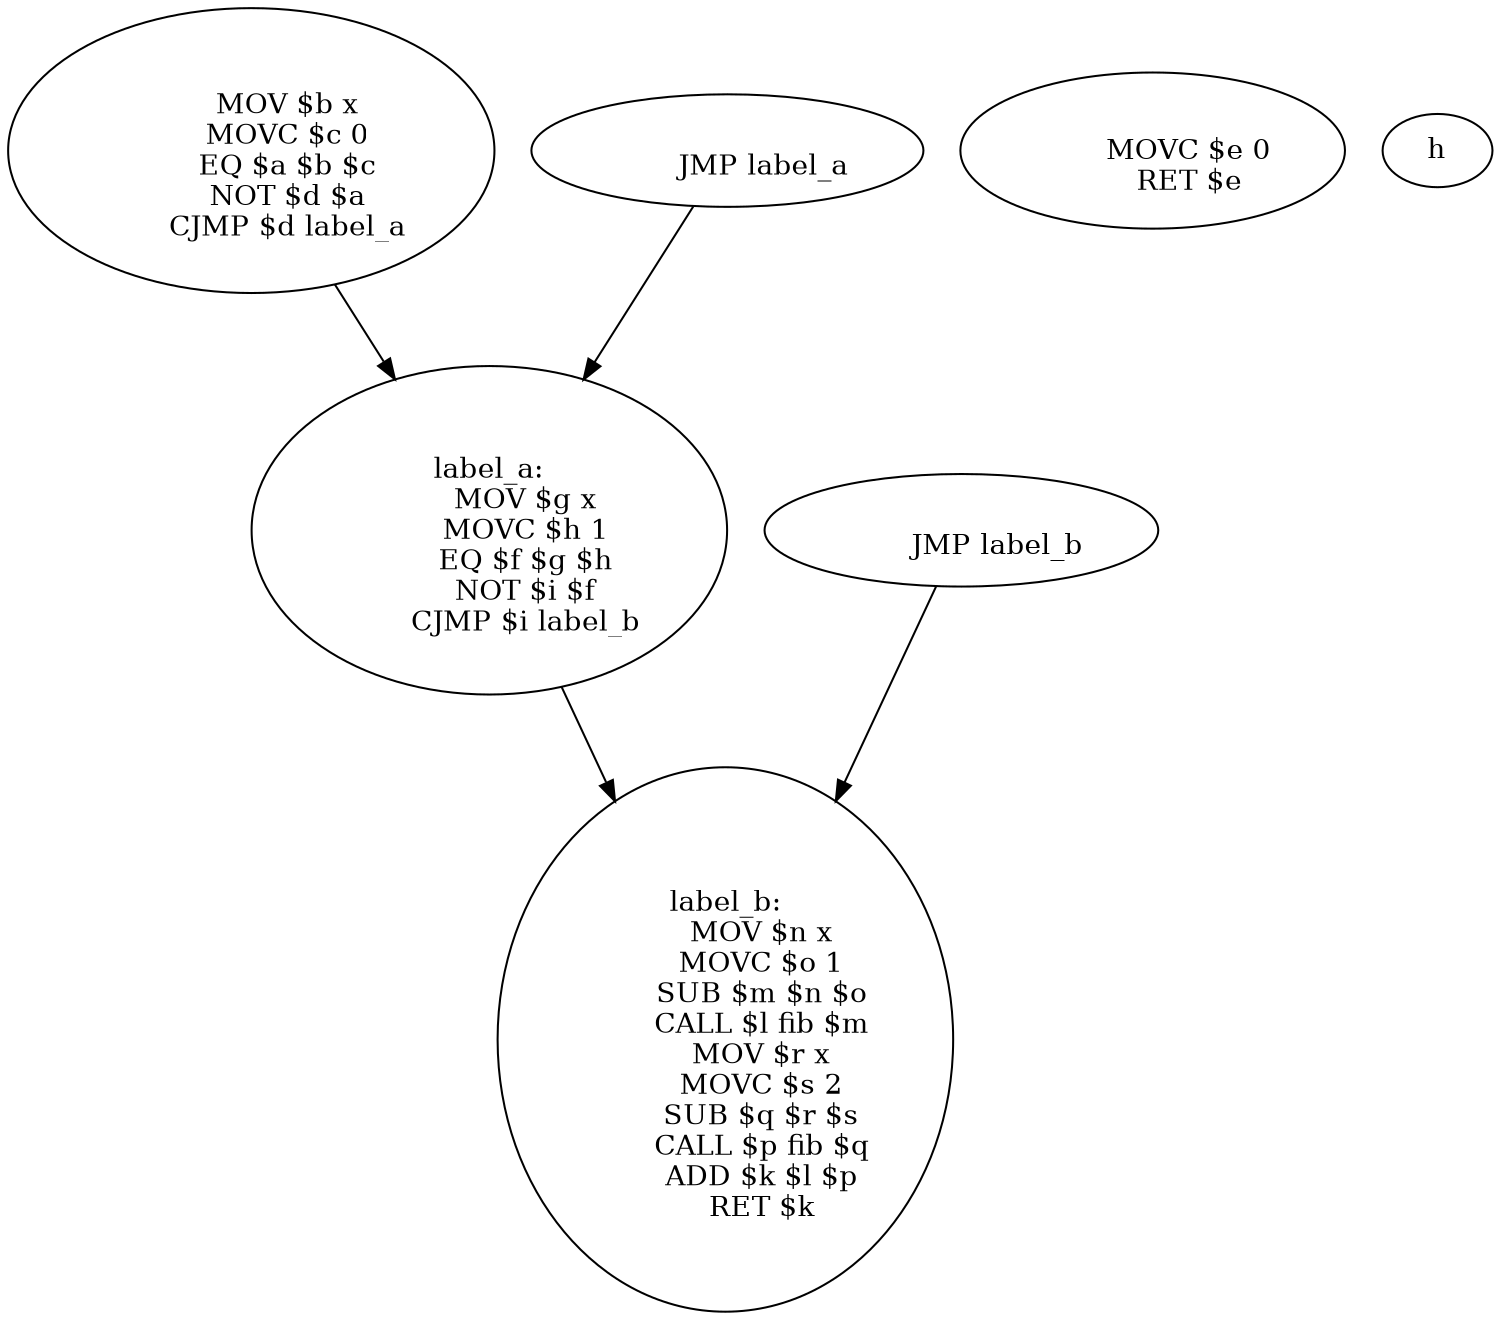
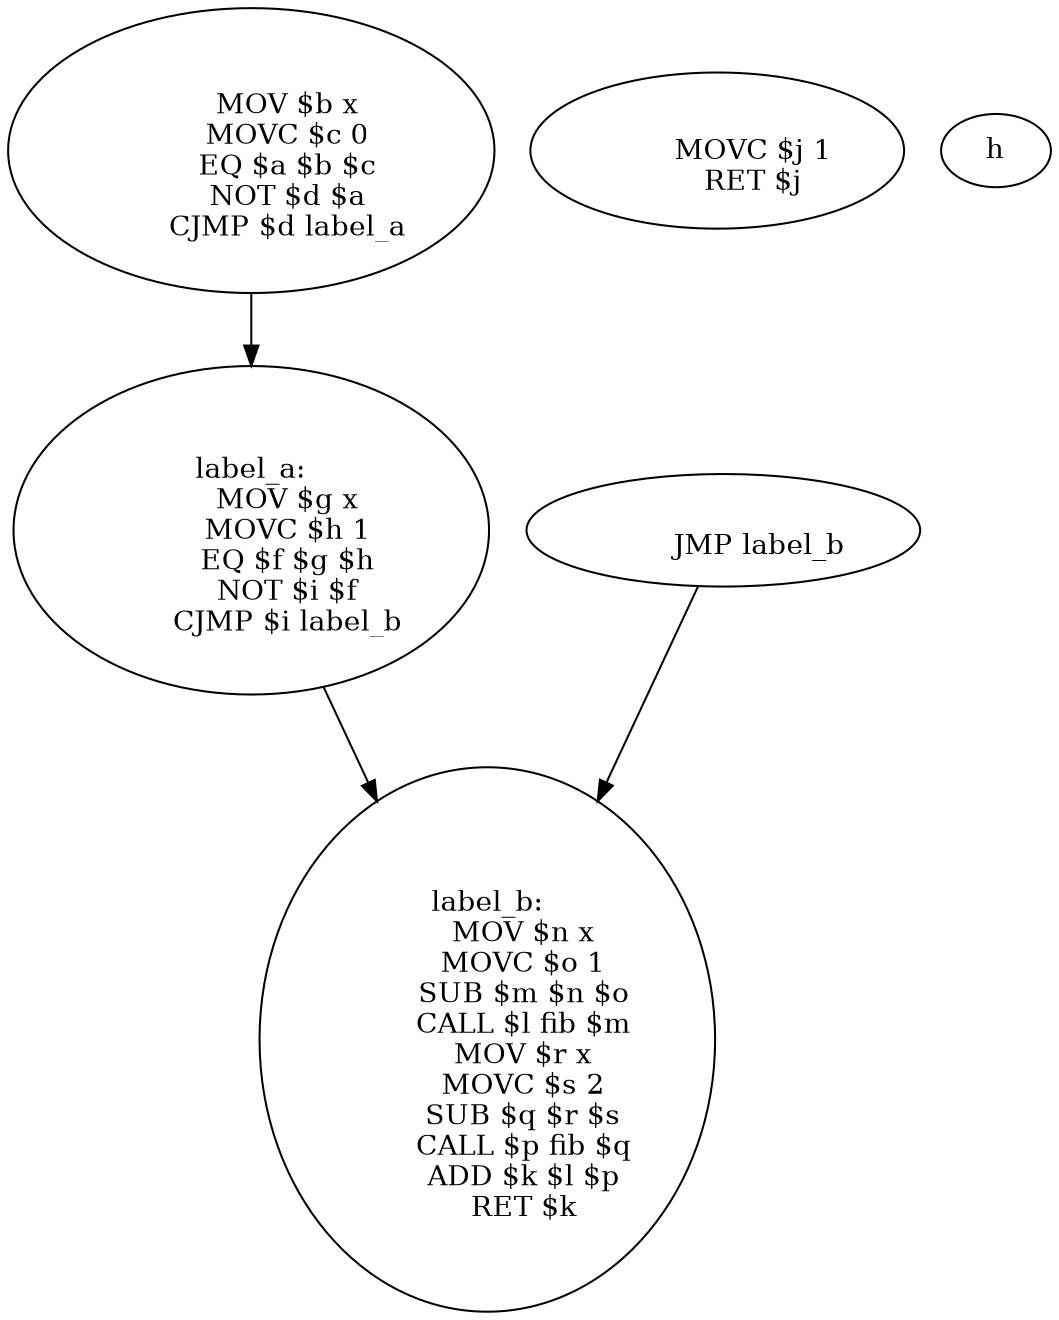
none -> (717, 151)
(727, 151) -> none
(1153, 151) -> none
